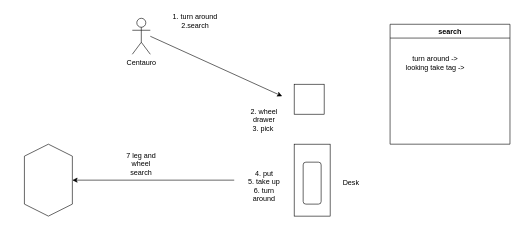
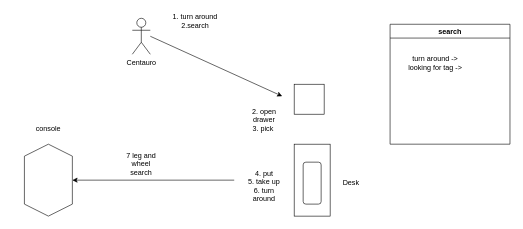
(436, 63) -> (436, 63)
(264, 120) -> (264, 120)
none -> (48, 129)
